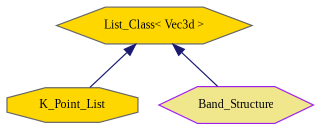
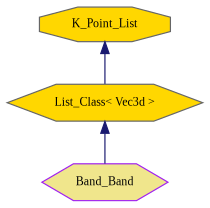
(108, 70) -> (105, 69)
(236, 105) -> (105, 182)
